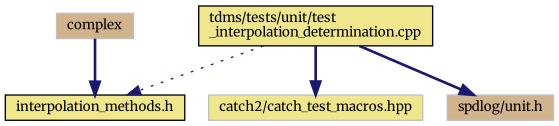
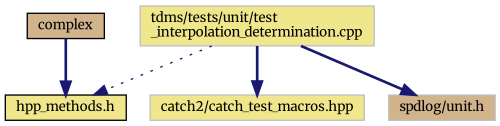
(95, 26) -> (66, 26)
(316, 26) -> (257, 26)
(95, 108) -> (66, 108)
